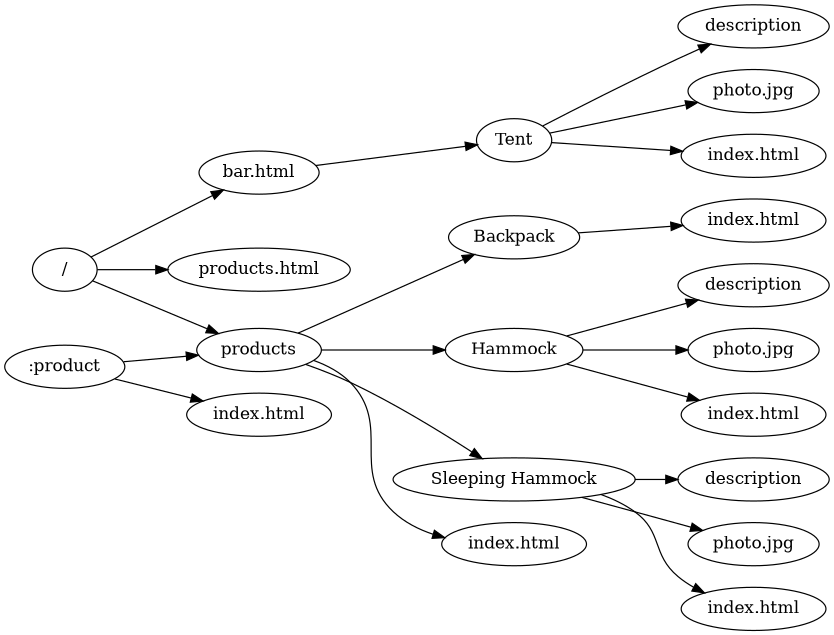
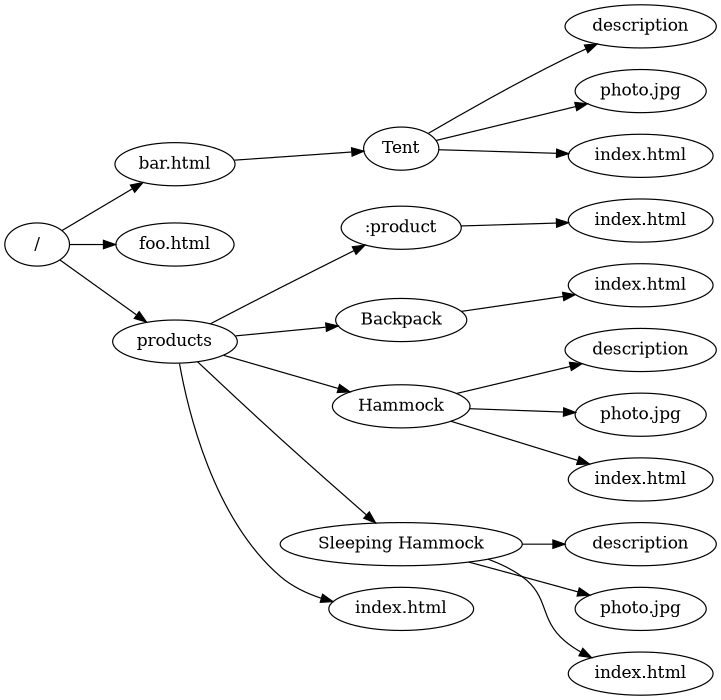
(259, 270) -> (175, 245)
(155, 359) -> (282, 287)
